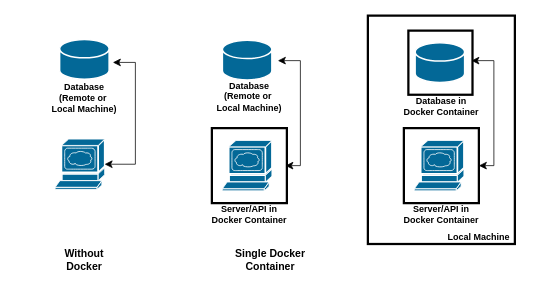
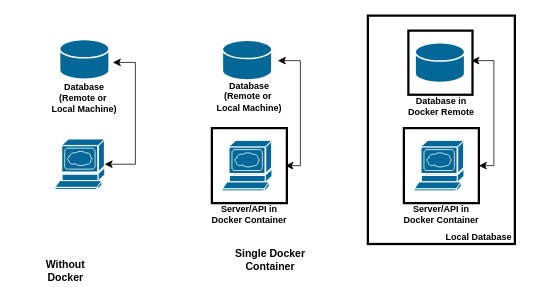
(441, 106) -> (441, 106)
(479, 237) -> (479, 237)
(84, 259) -> (66, 270)
